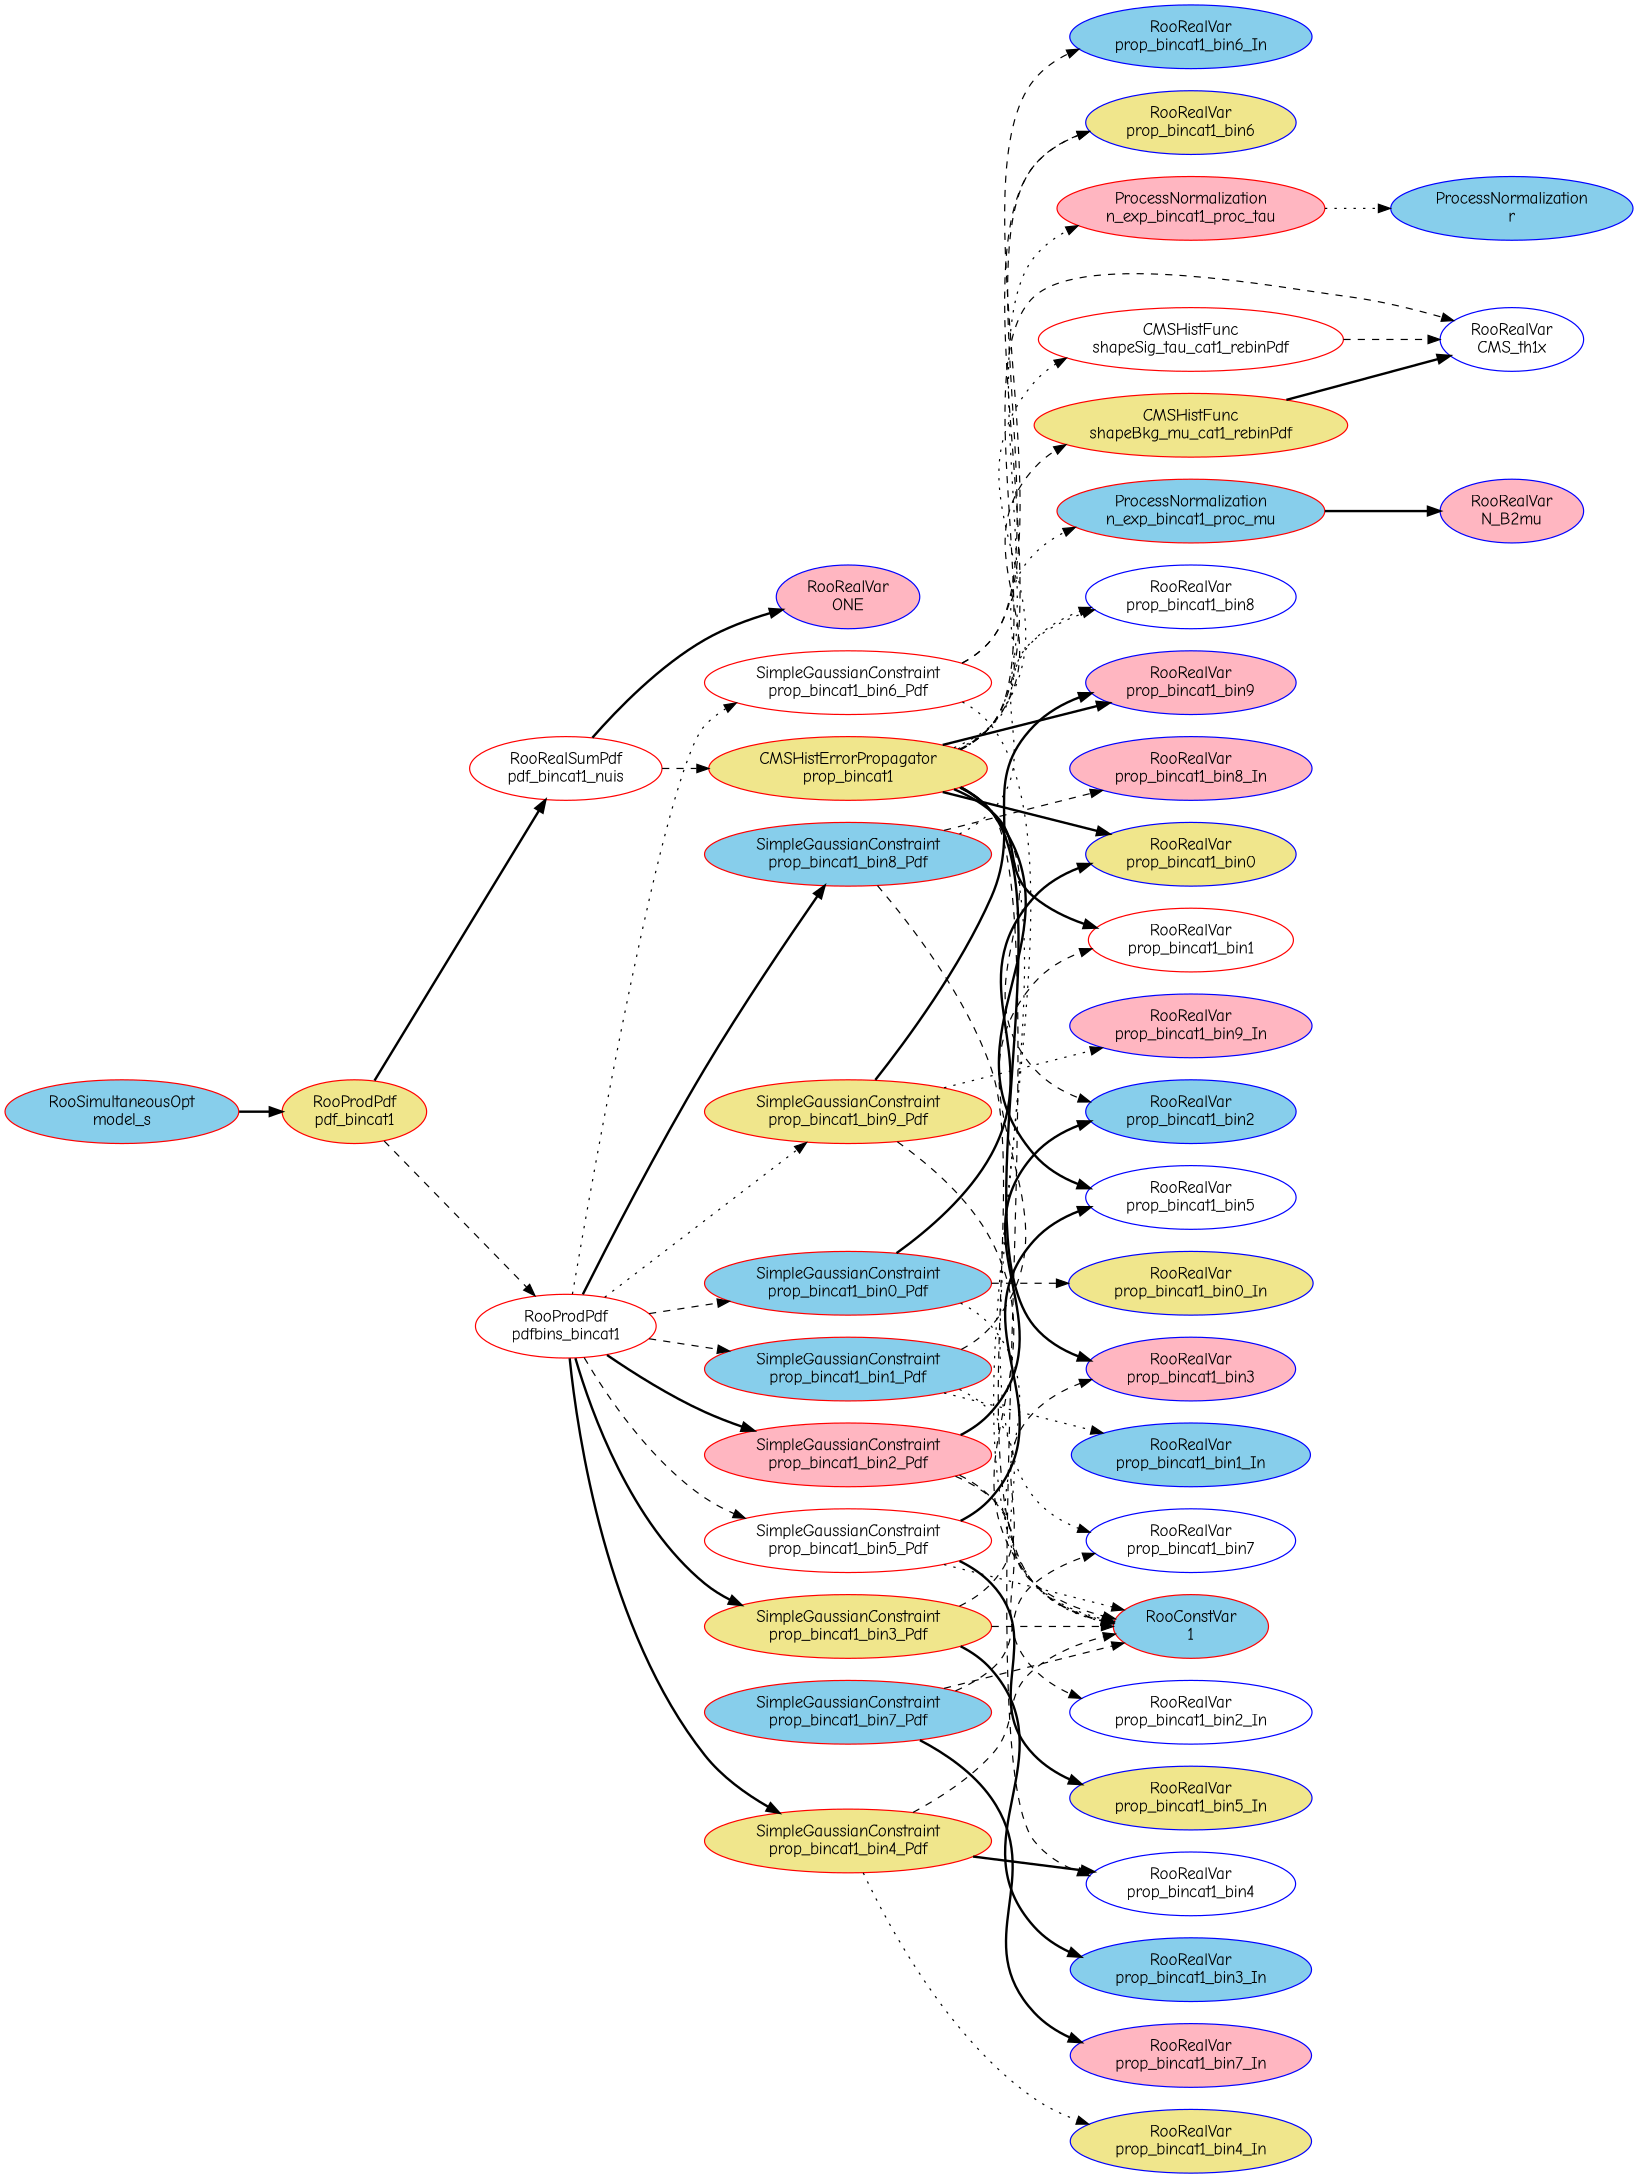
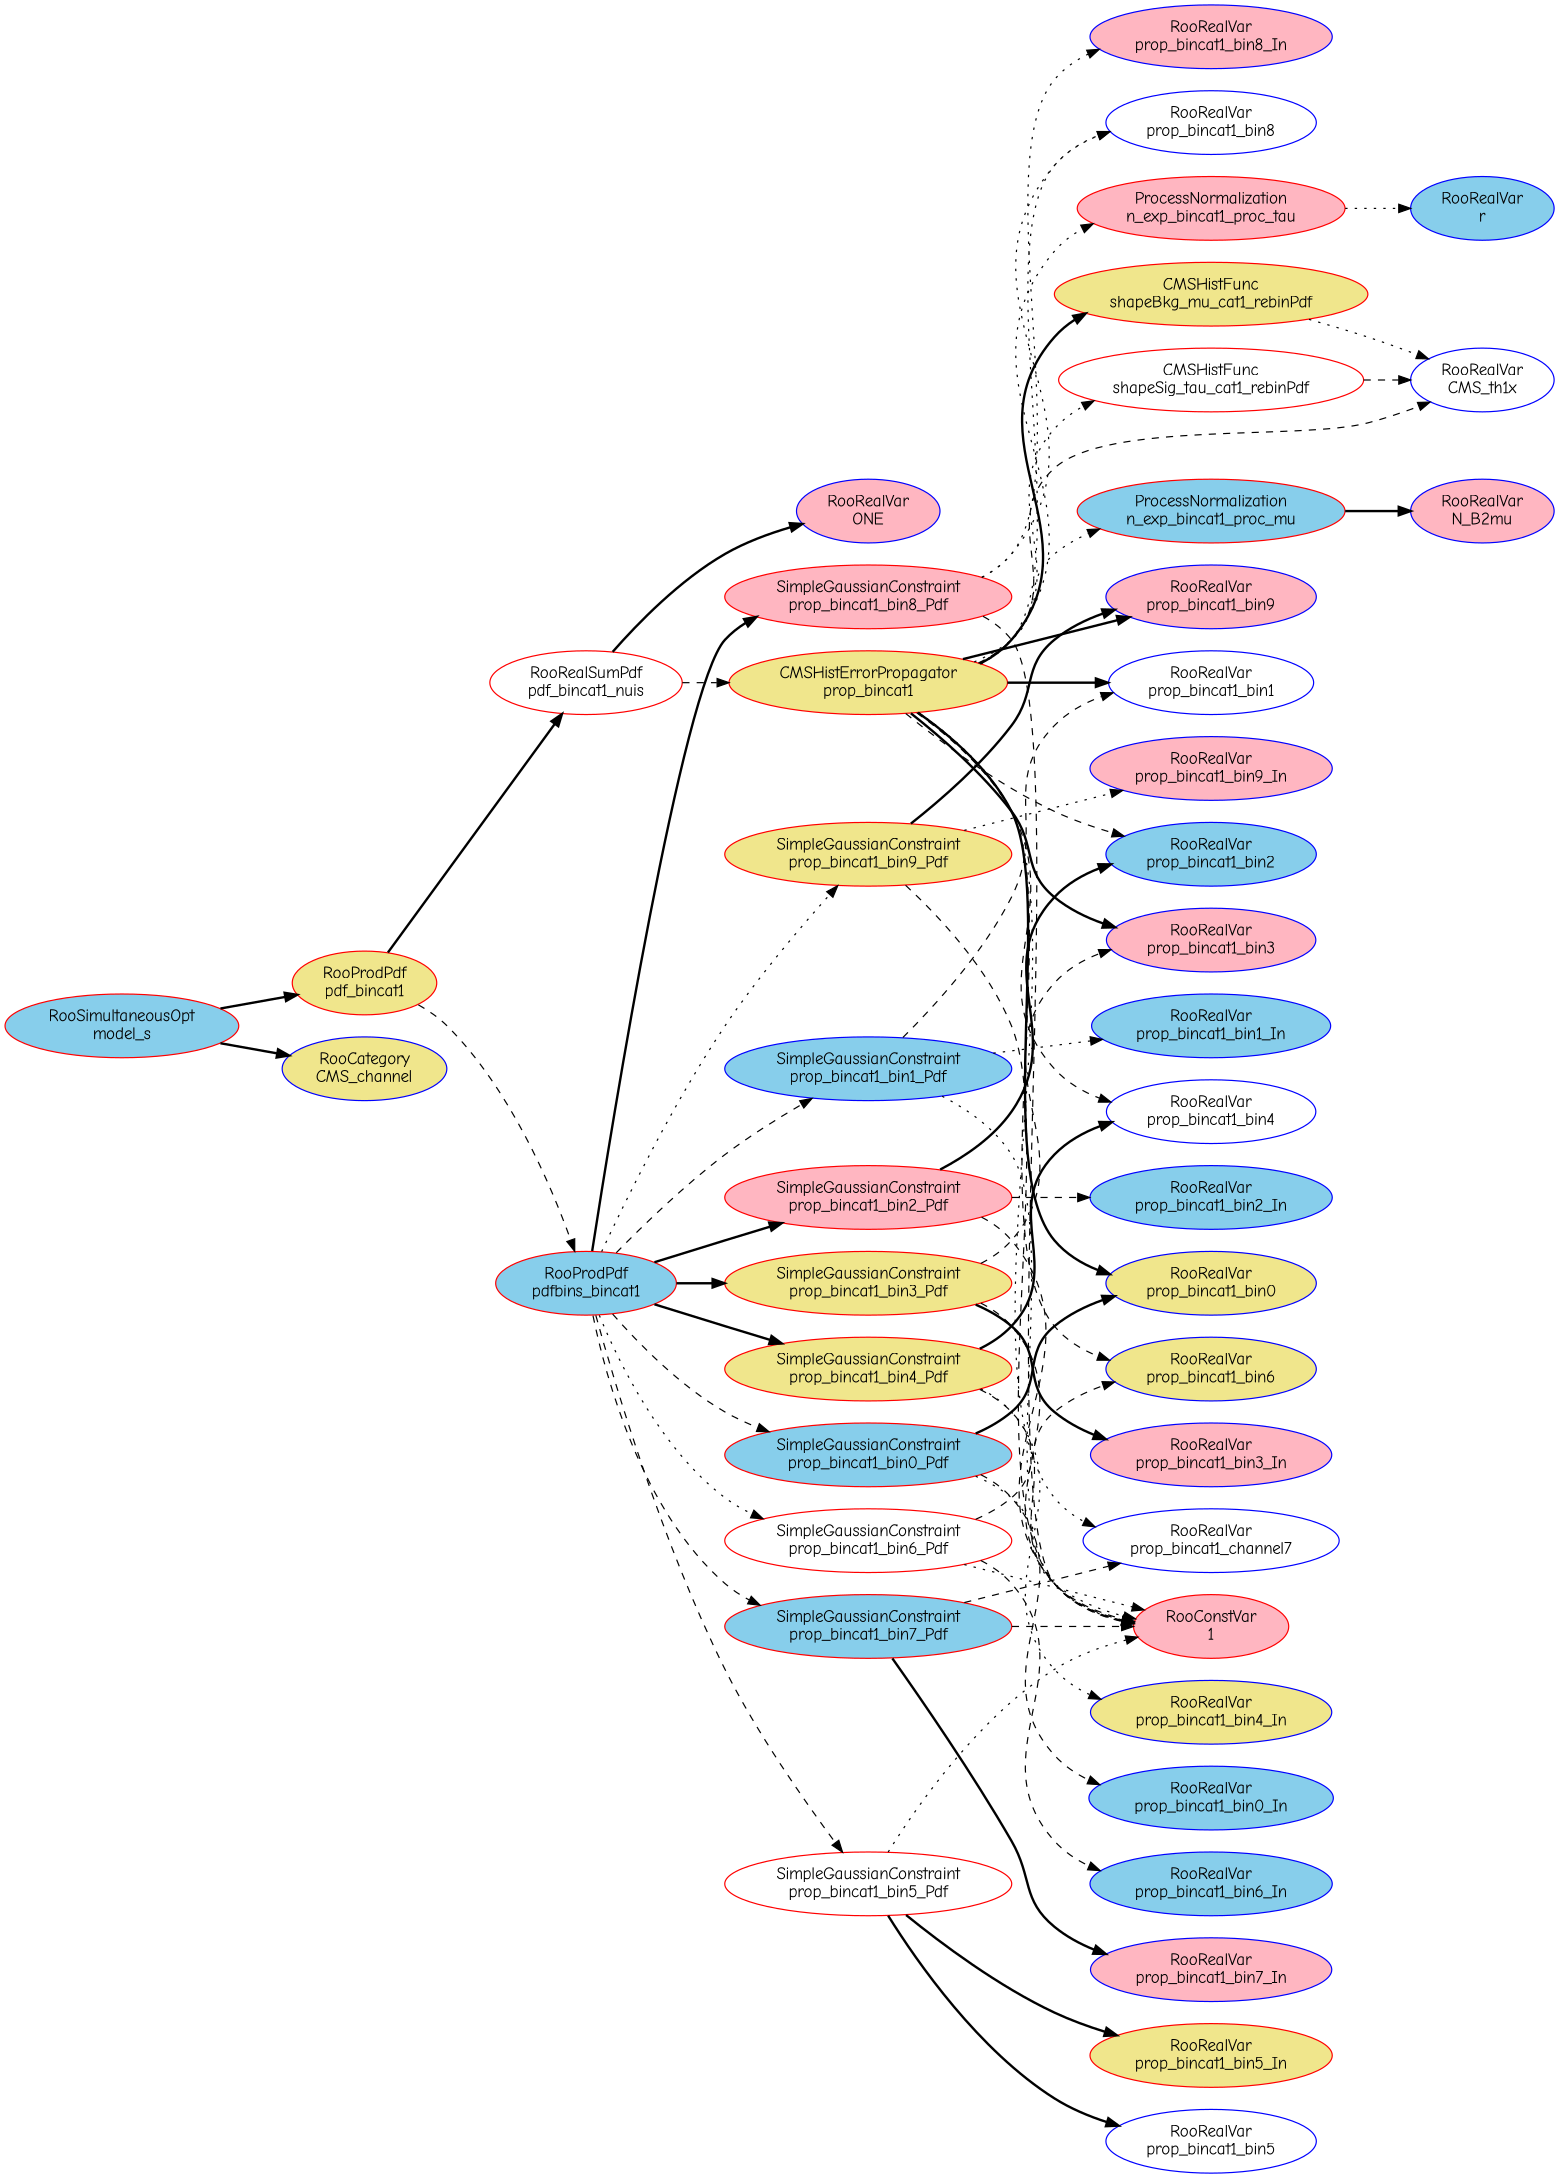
(1512, 208) -> (1482, 208)
(1362, 379) -> (1363, 336)
(1013, 603) -> (1026, 457)
(1036, 807) -> (1028, 187)
(848, 854) -> (868, 597)
(1191, 940) -> (1211, 683)
(1011, 990) -> none
none -> (364, 1069)
(1191, 1283) -> (1211, 1798)
(566, 1326) -> (586, 1283)
(848, 1369) -> (868, 1069)
none -> (669, 1517)
(1191, 1541) -> (1211, 1541)
(1191, 1626) -> (1211, 1626)
(1191, 1712) -> (1211, 1197)
(1191, 1798) -> (1211, 2055)
(1191, 1970) -> (1211, 1455)
